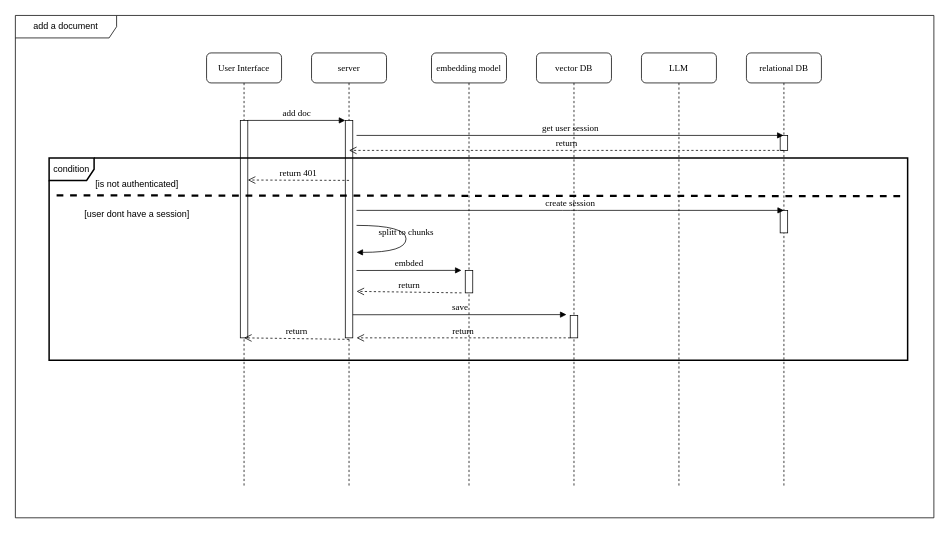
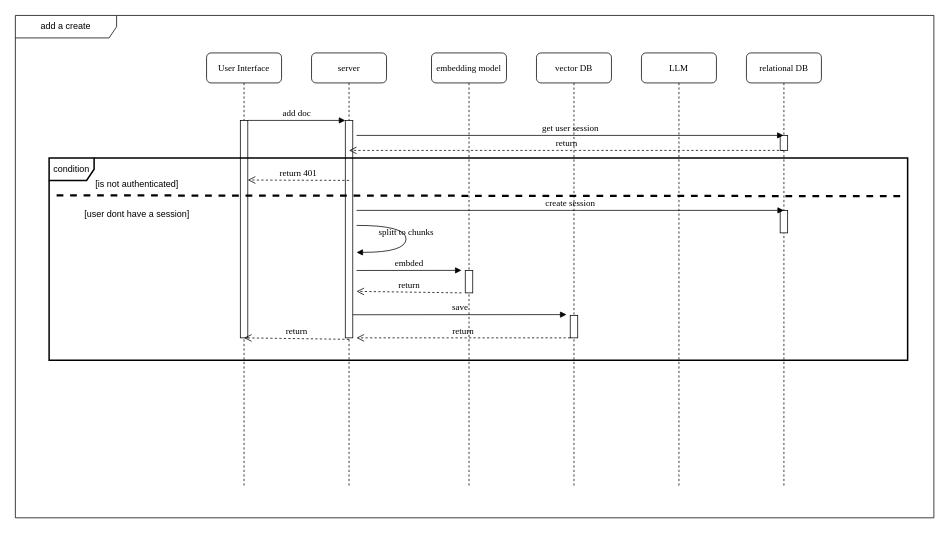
(66, 27) -> (66, 27)
